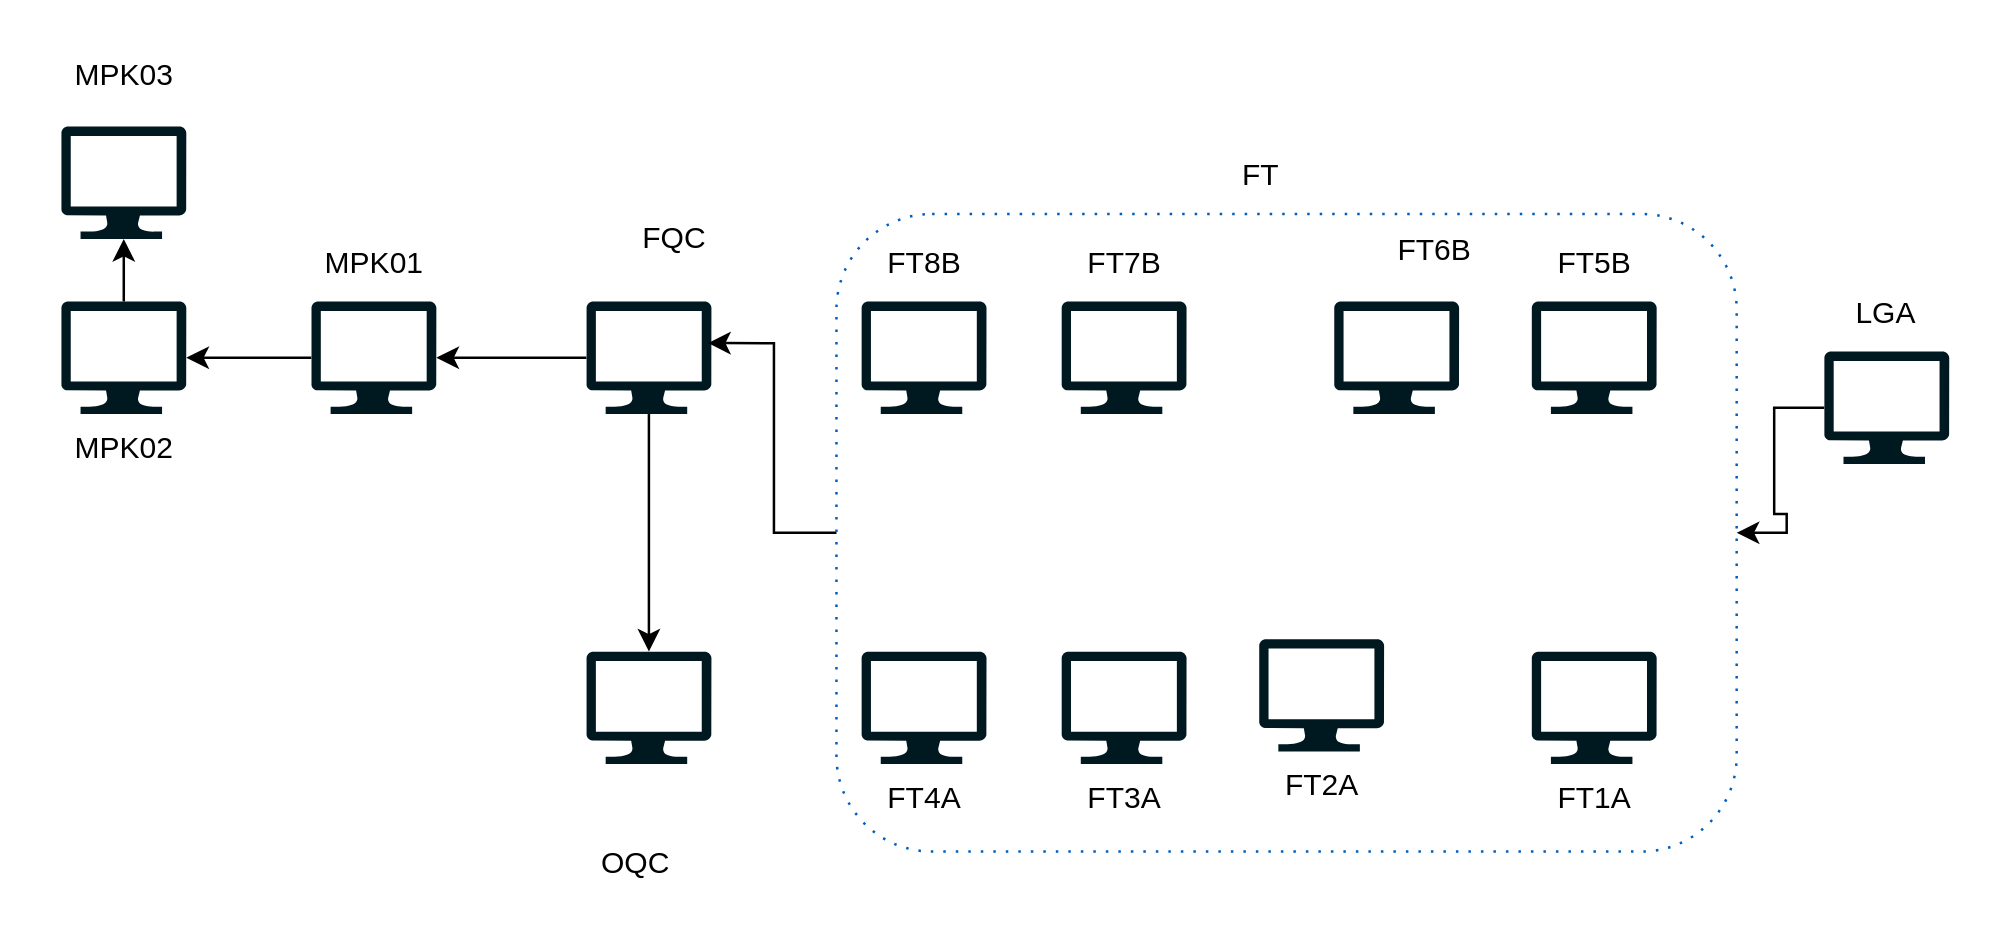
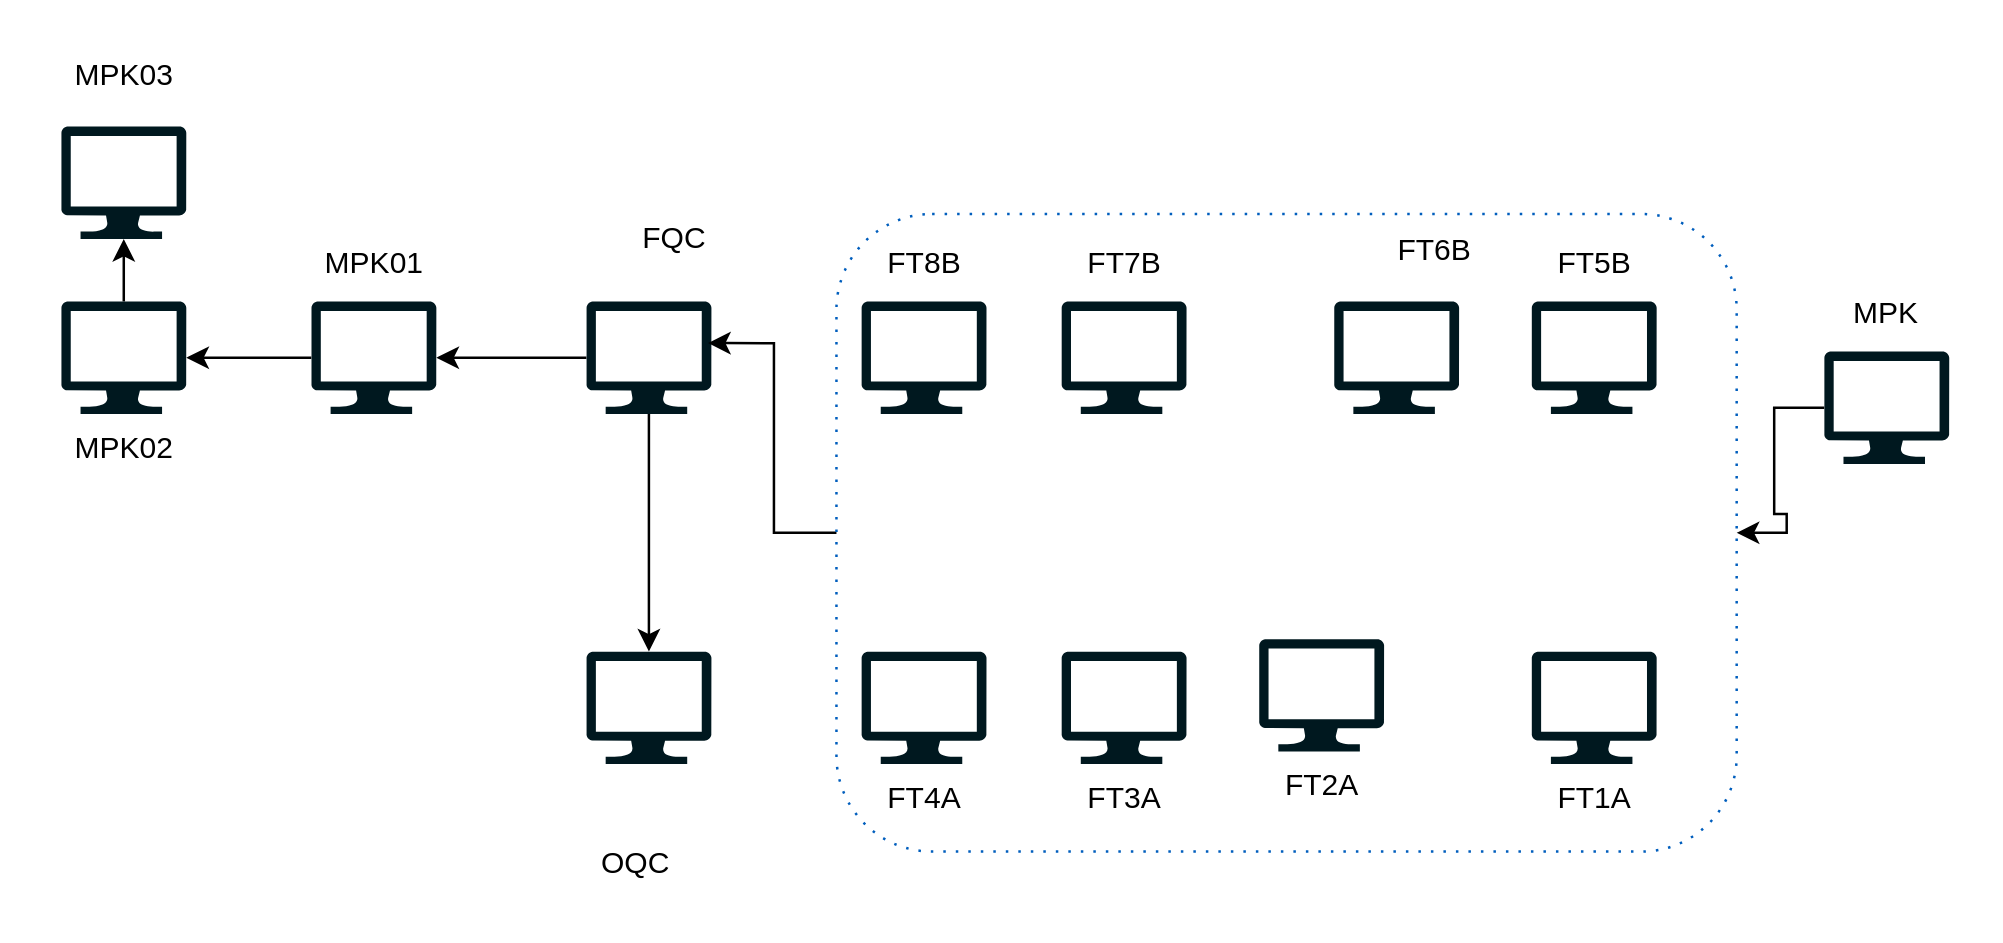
(1261, 176) -> none
(1886, 314) -> (1886, 314)
